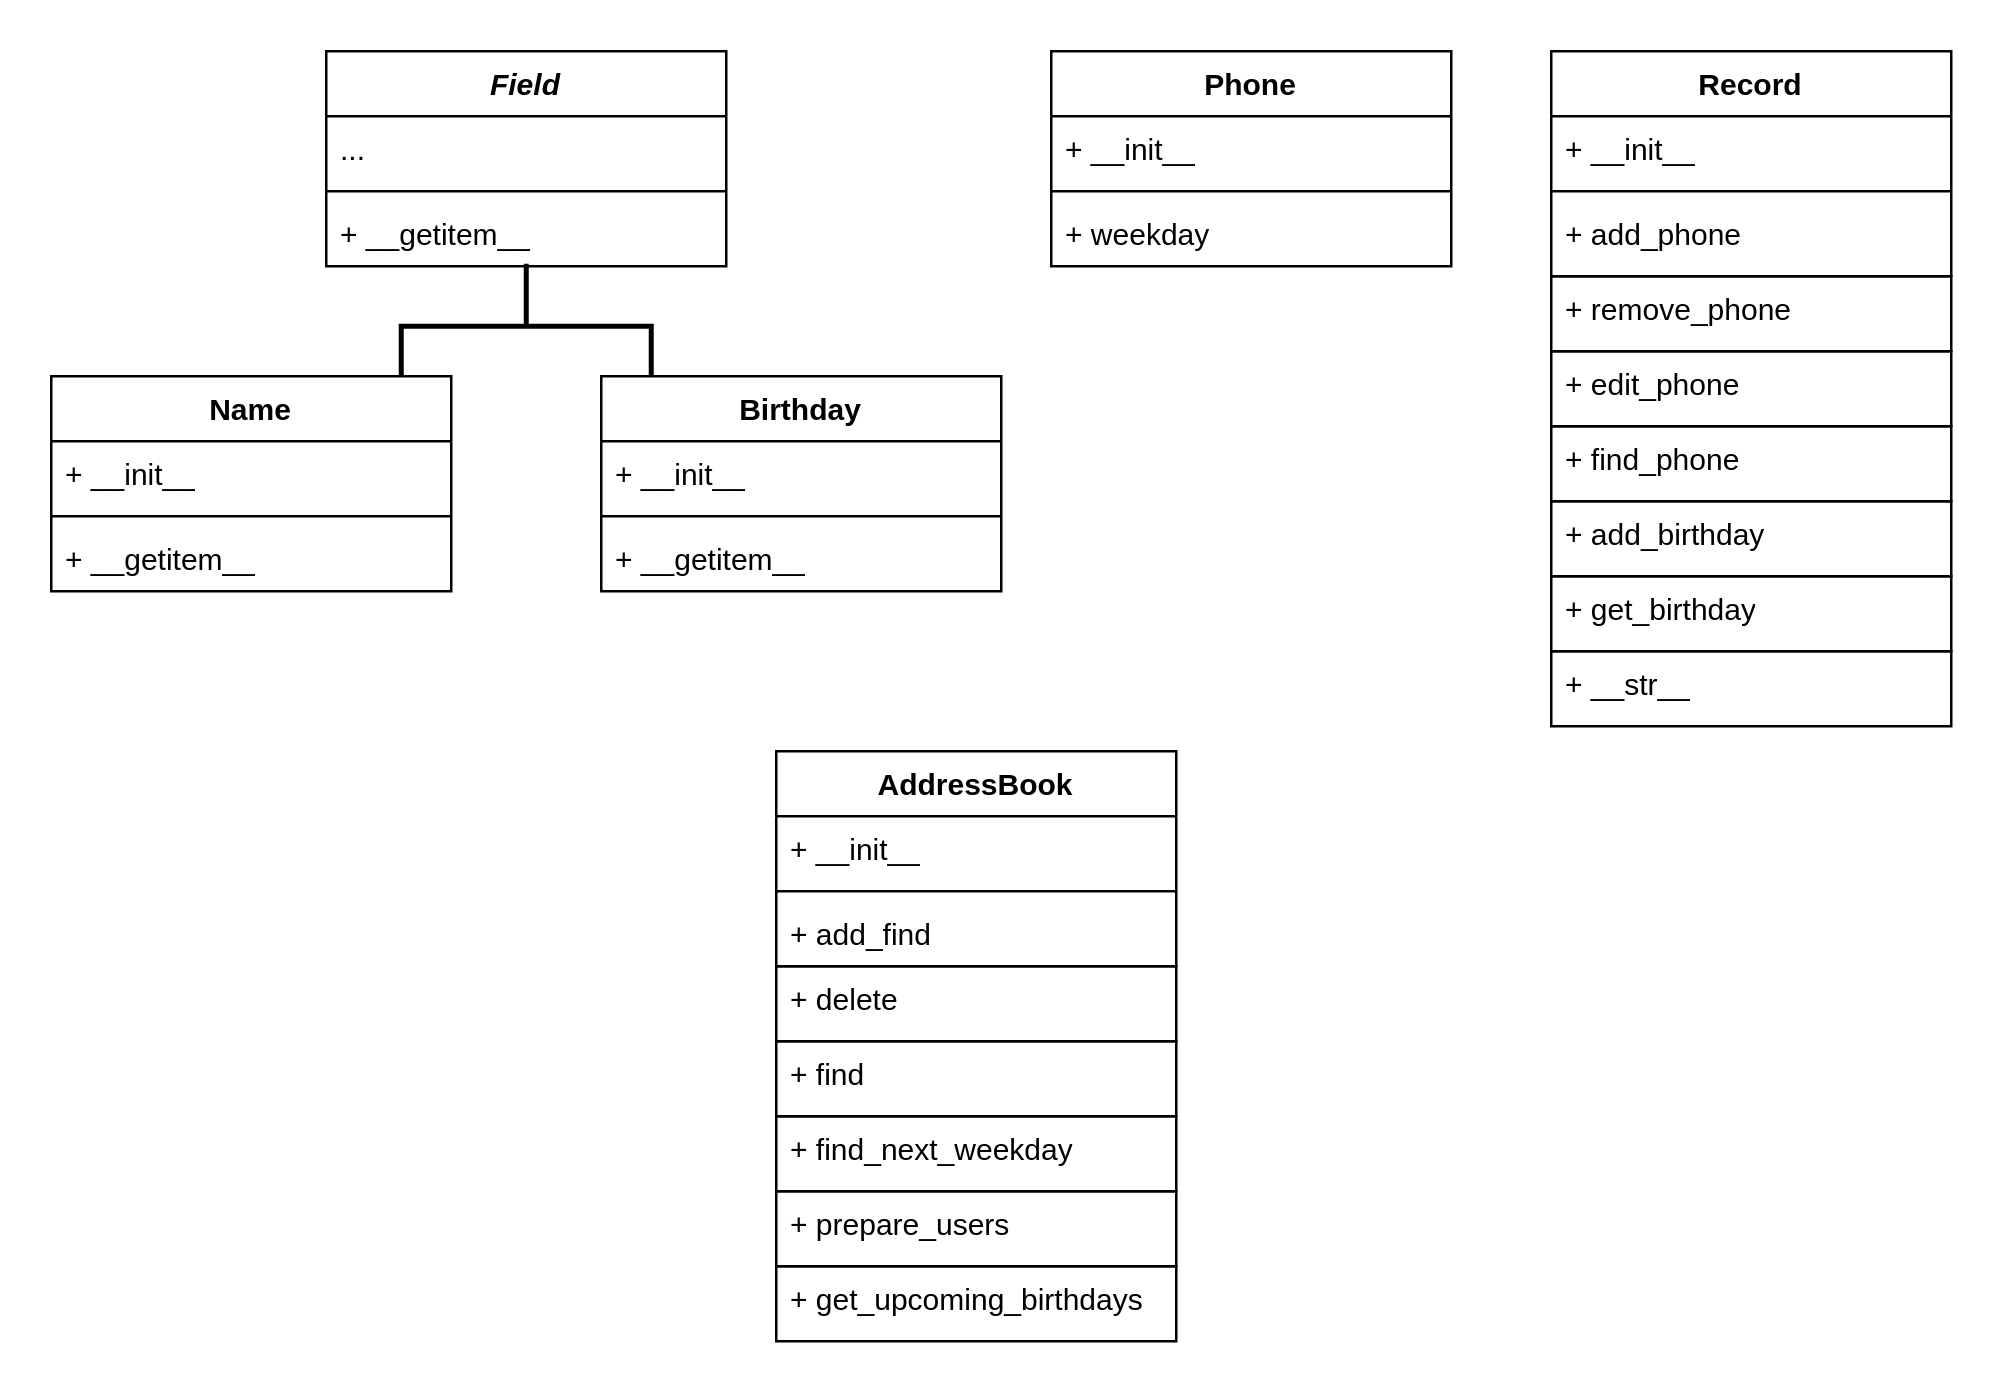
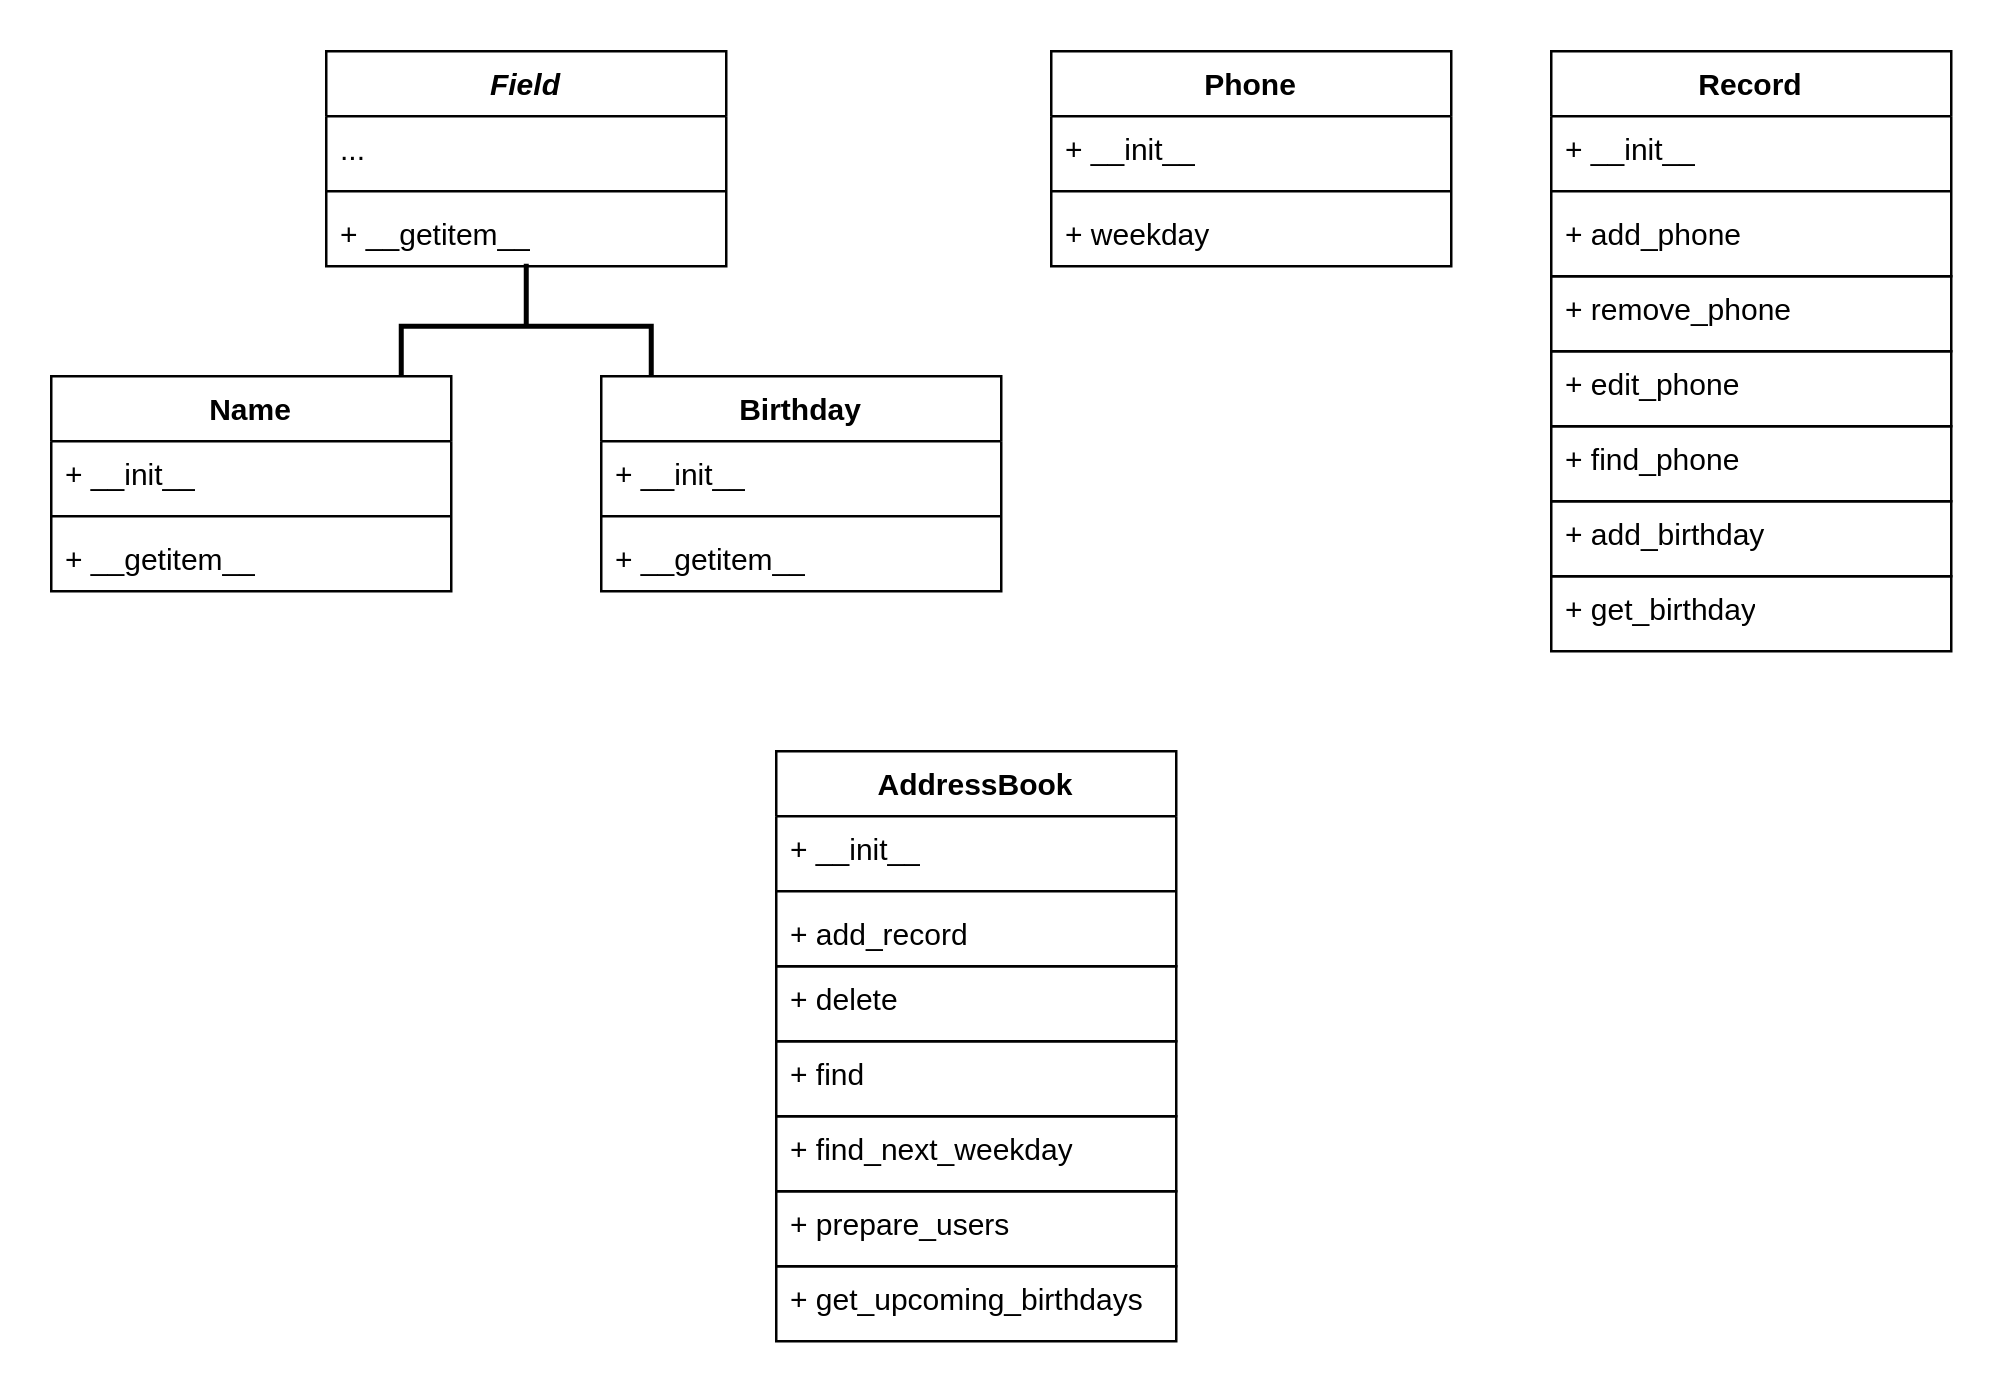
(1751, 689) -> none
(867, 937) -> (888, 937)
